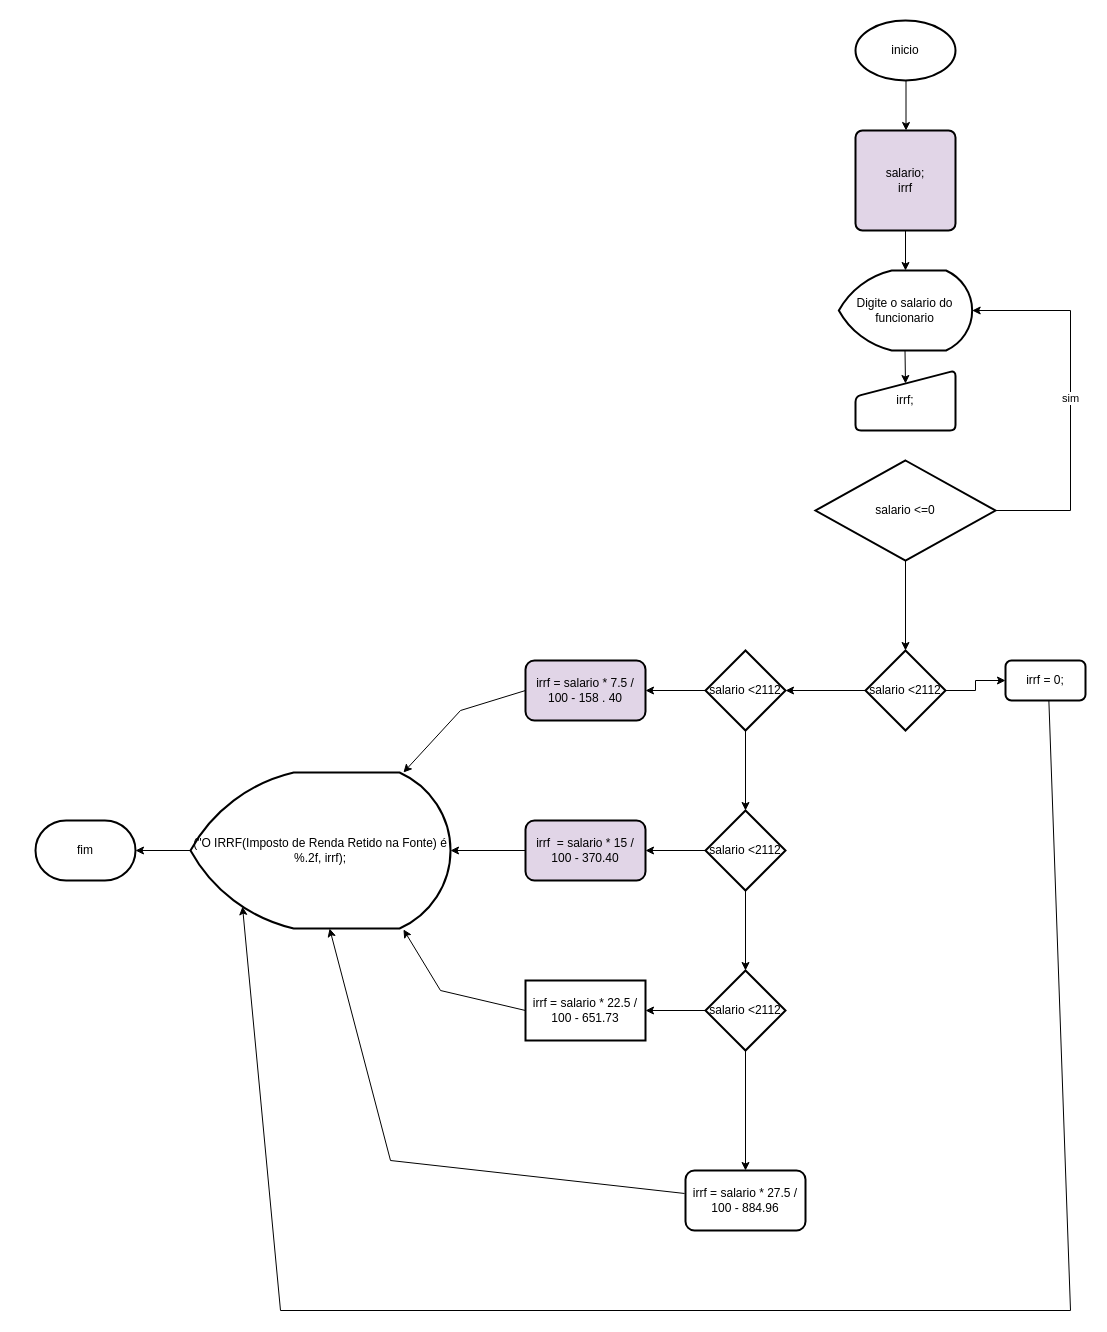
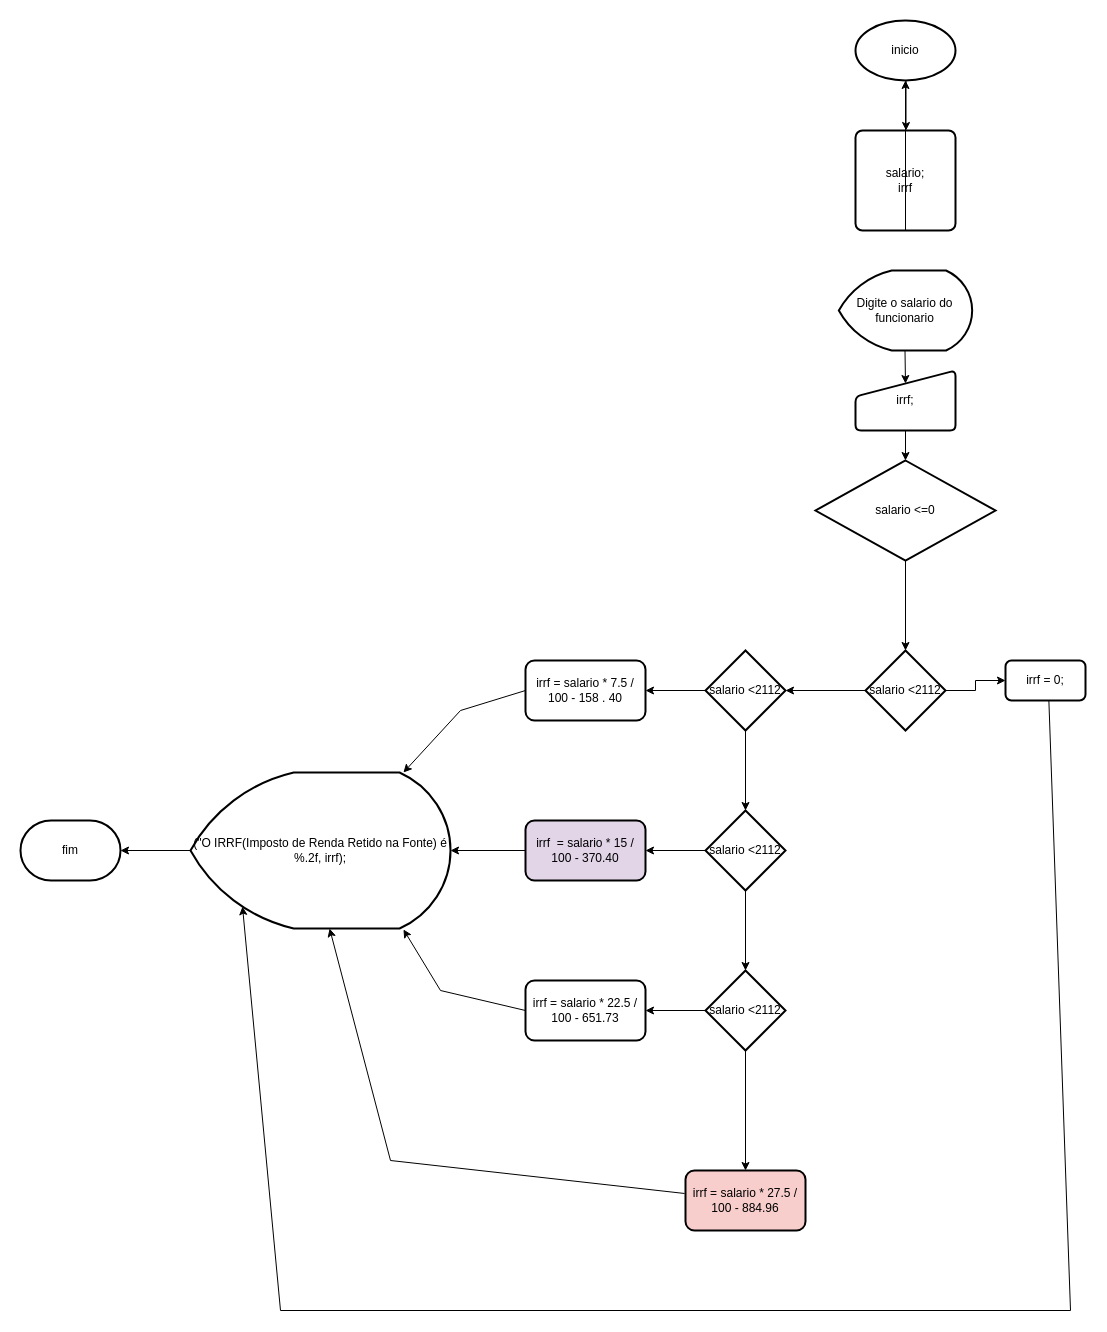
(906, 181) -> (906, 181)
(906, 247) -> (906, 180)
(1071, 403) -> none
none -> (906, 442)
(586, 691) -> (586, 691)
(86, 851) -> (71, 851)
(586, 1011) -> (586, 1011)
(746, 1201) -> (746, 1201)
